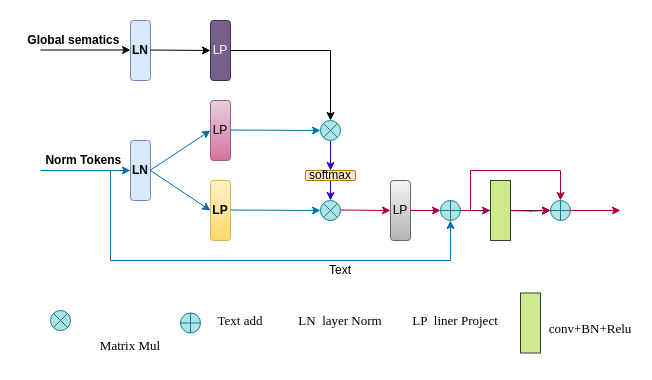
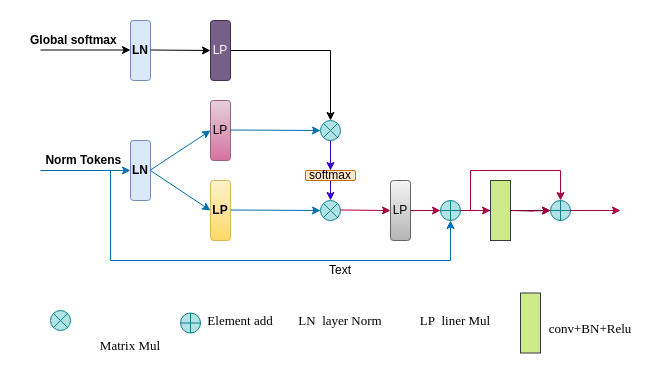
(76, 41) -> (76, 41)
(241, 321) -> (241, 321)
(456, 321) -> (456, 321)
